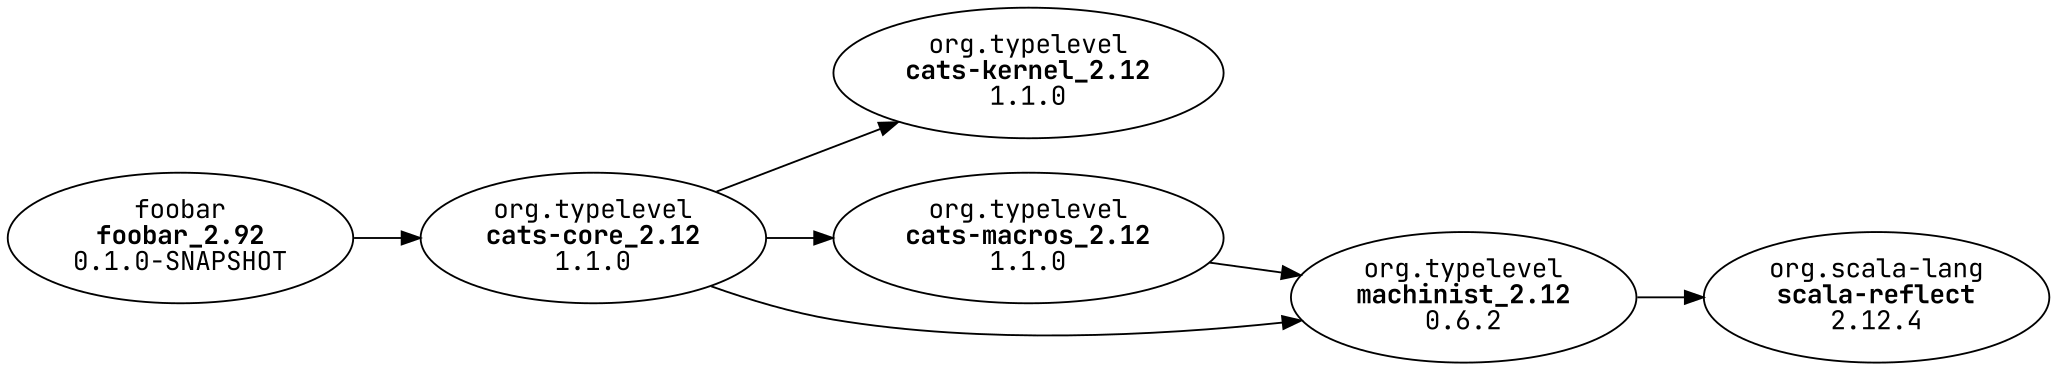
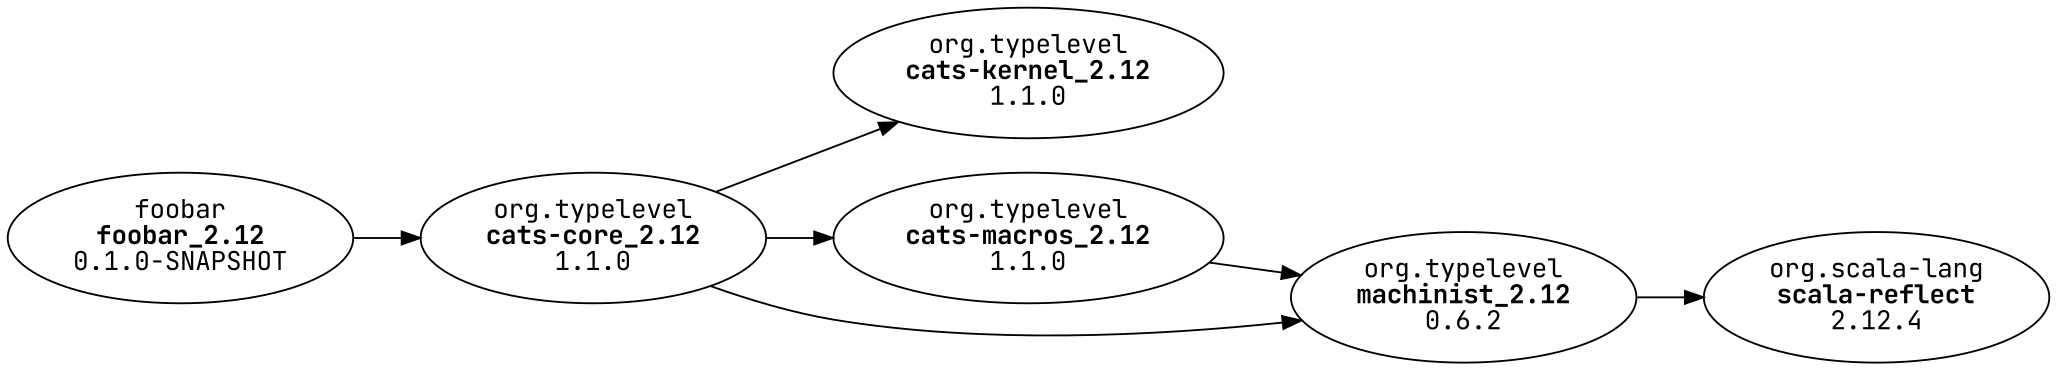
(180, 236) -> (180, 236)
